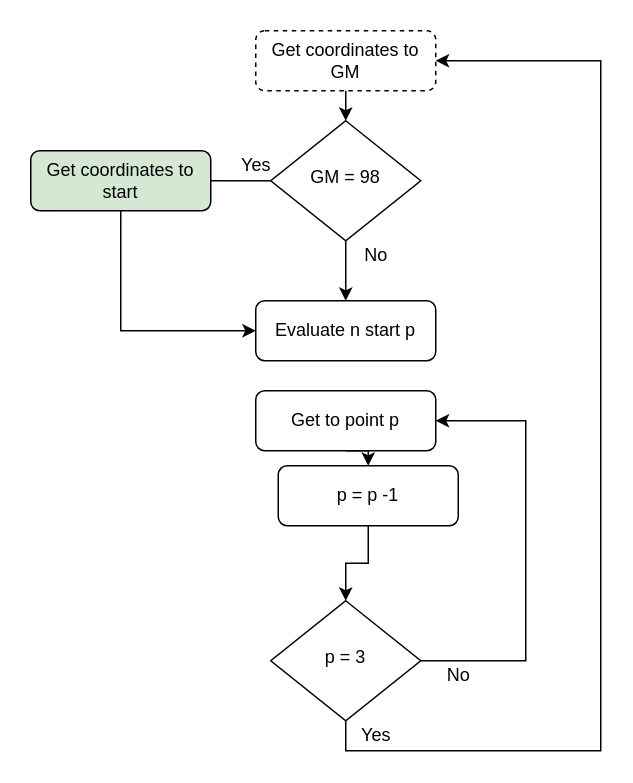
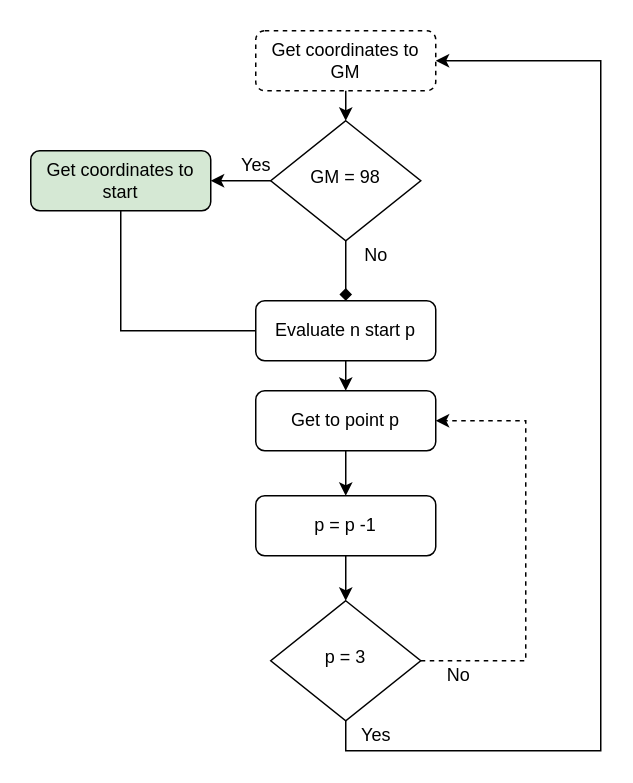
(217, 181) -> (222, 181)
(346, 289) -> (346, 288)
(244, 331) -> (248, 331)
none -> (346, 371)
(368, 496) -> (346, 526)
(526, 553) -> (526, 553)
